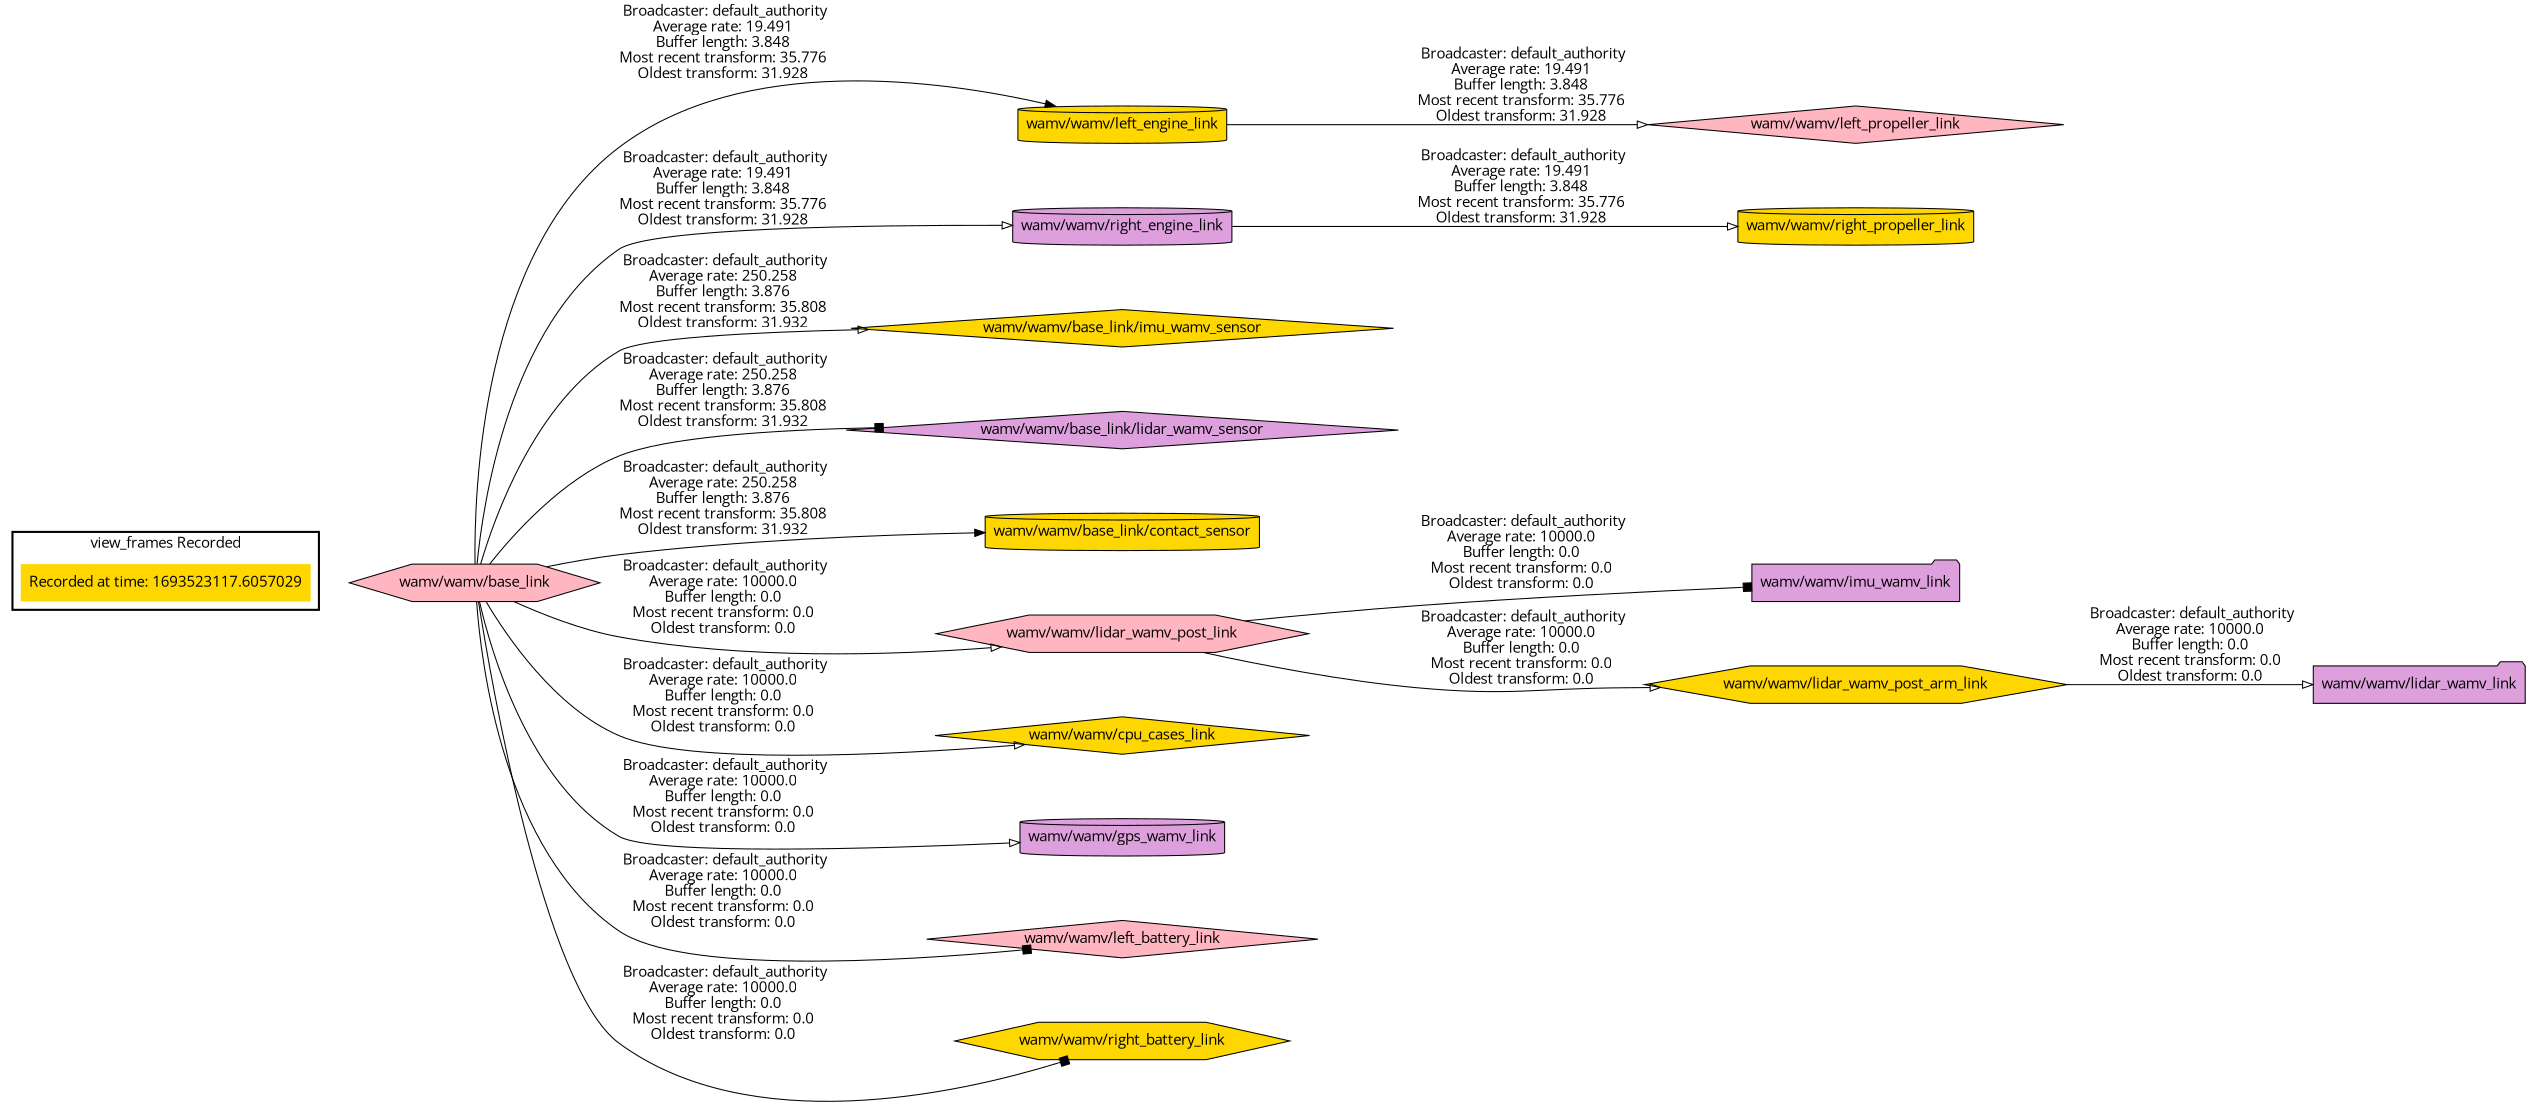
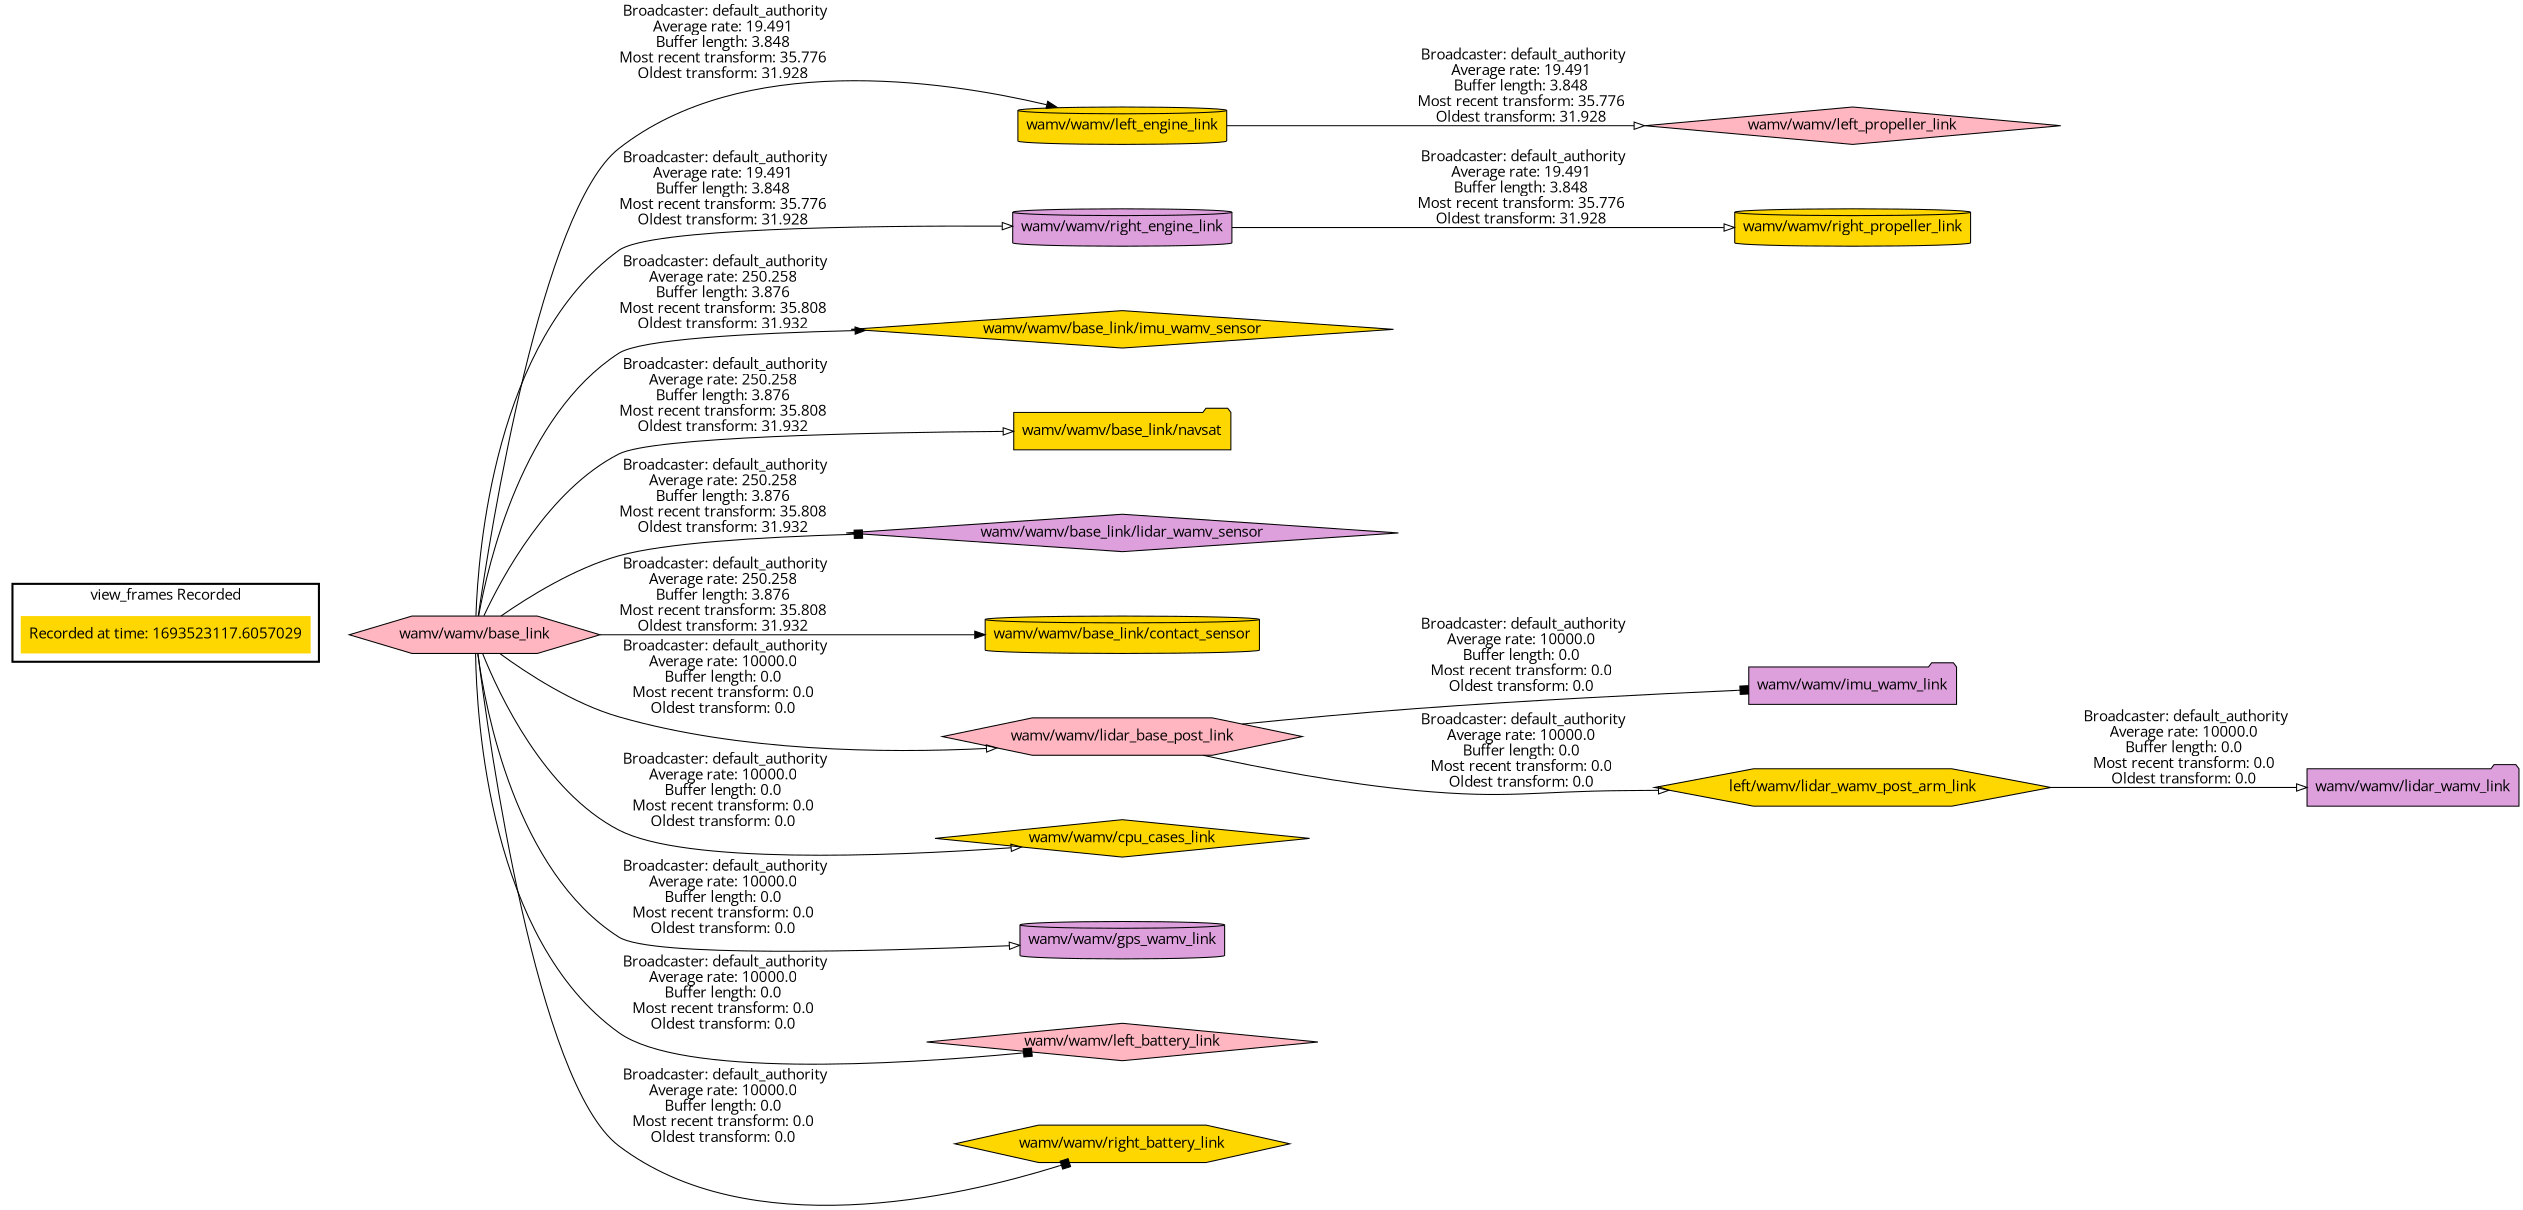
(611, 357) -> (593, 374)
none -> (1122, 431)
(1122, 634) -> (1122, 737)
(1856, 685) -> (1853, 787)
